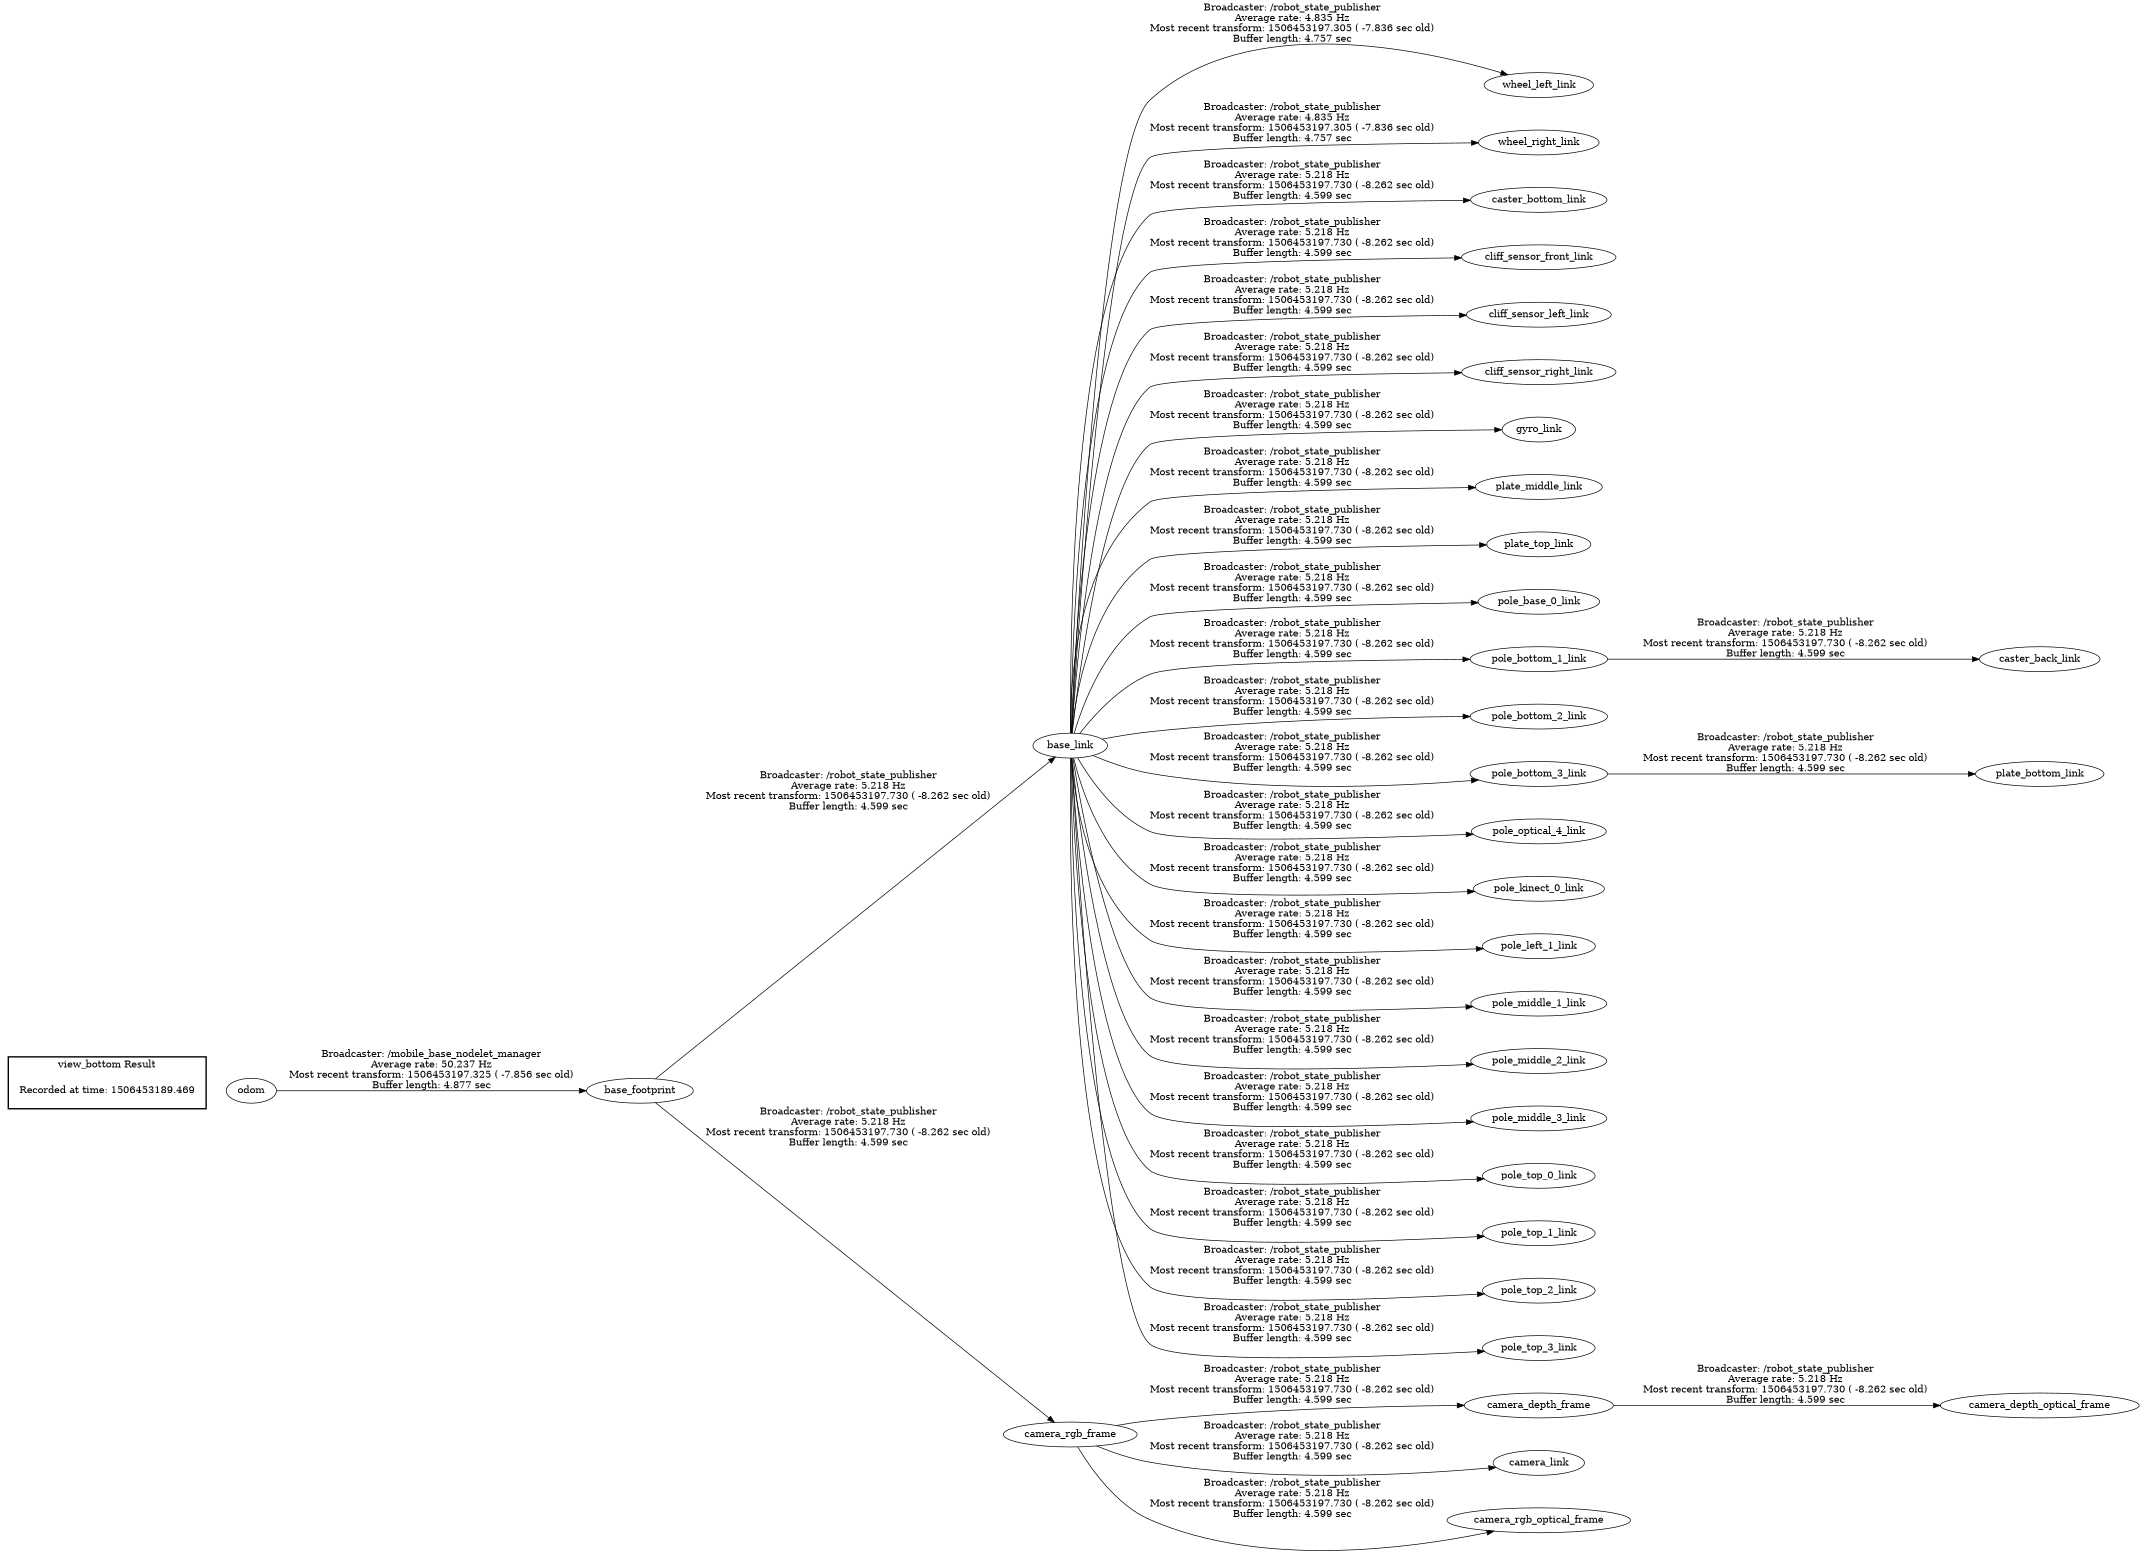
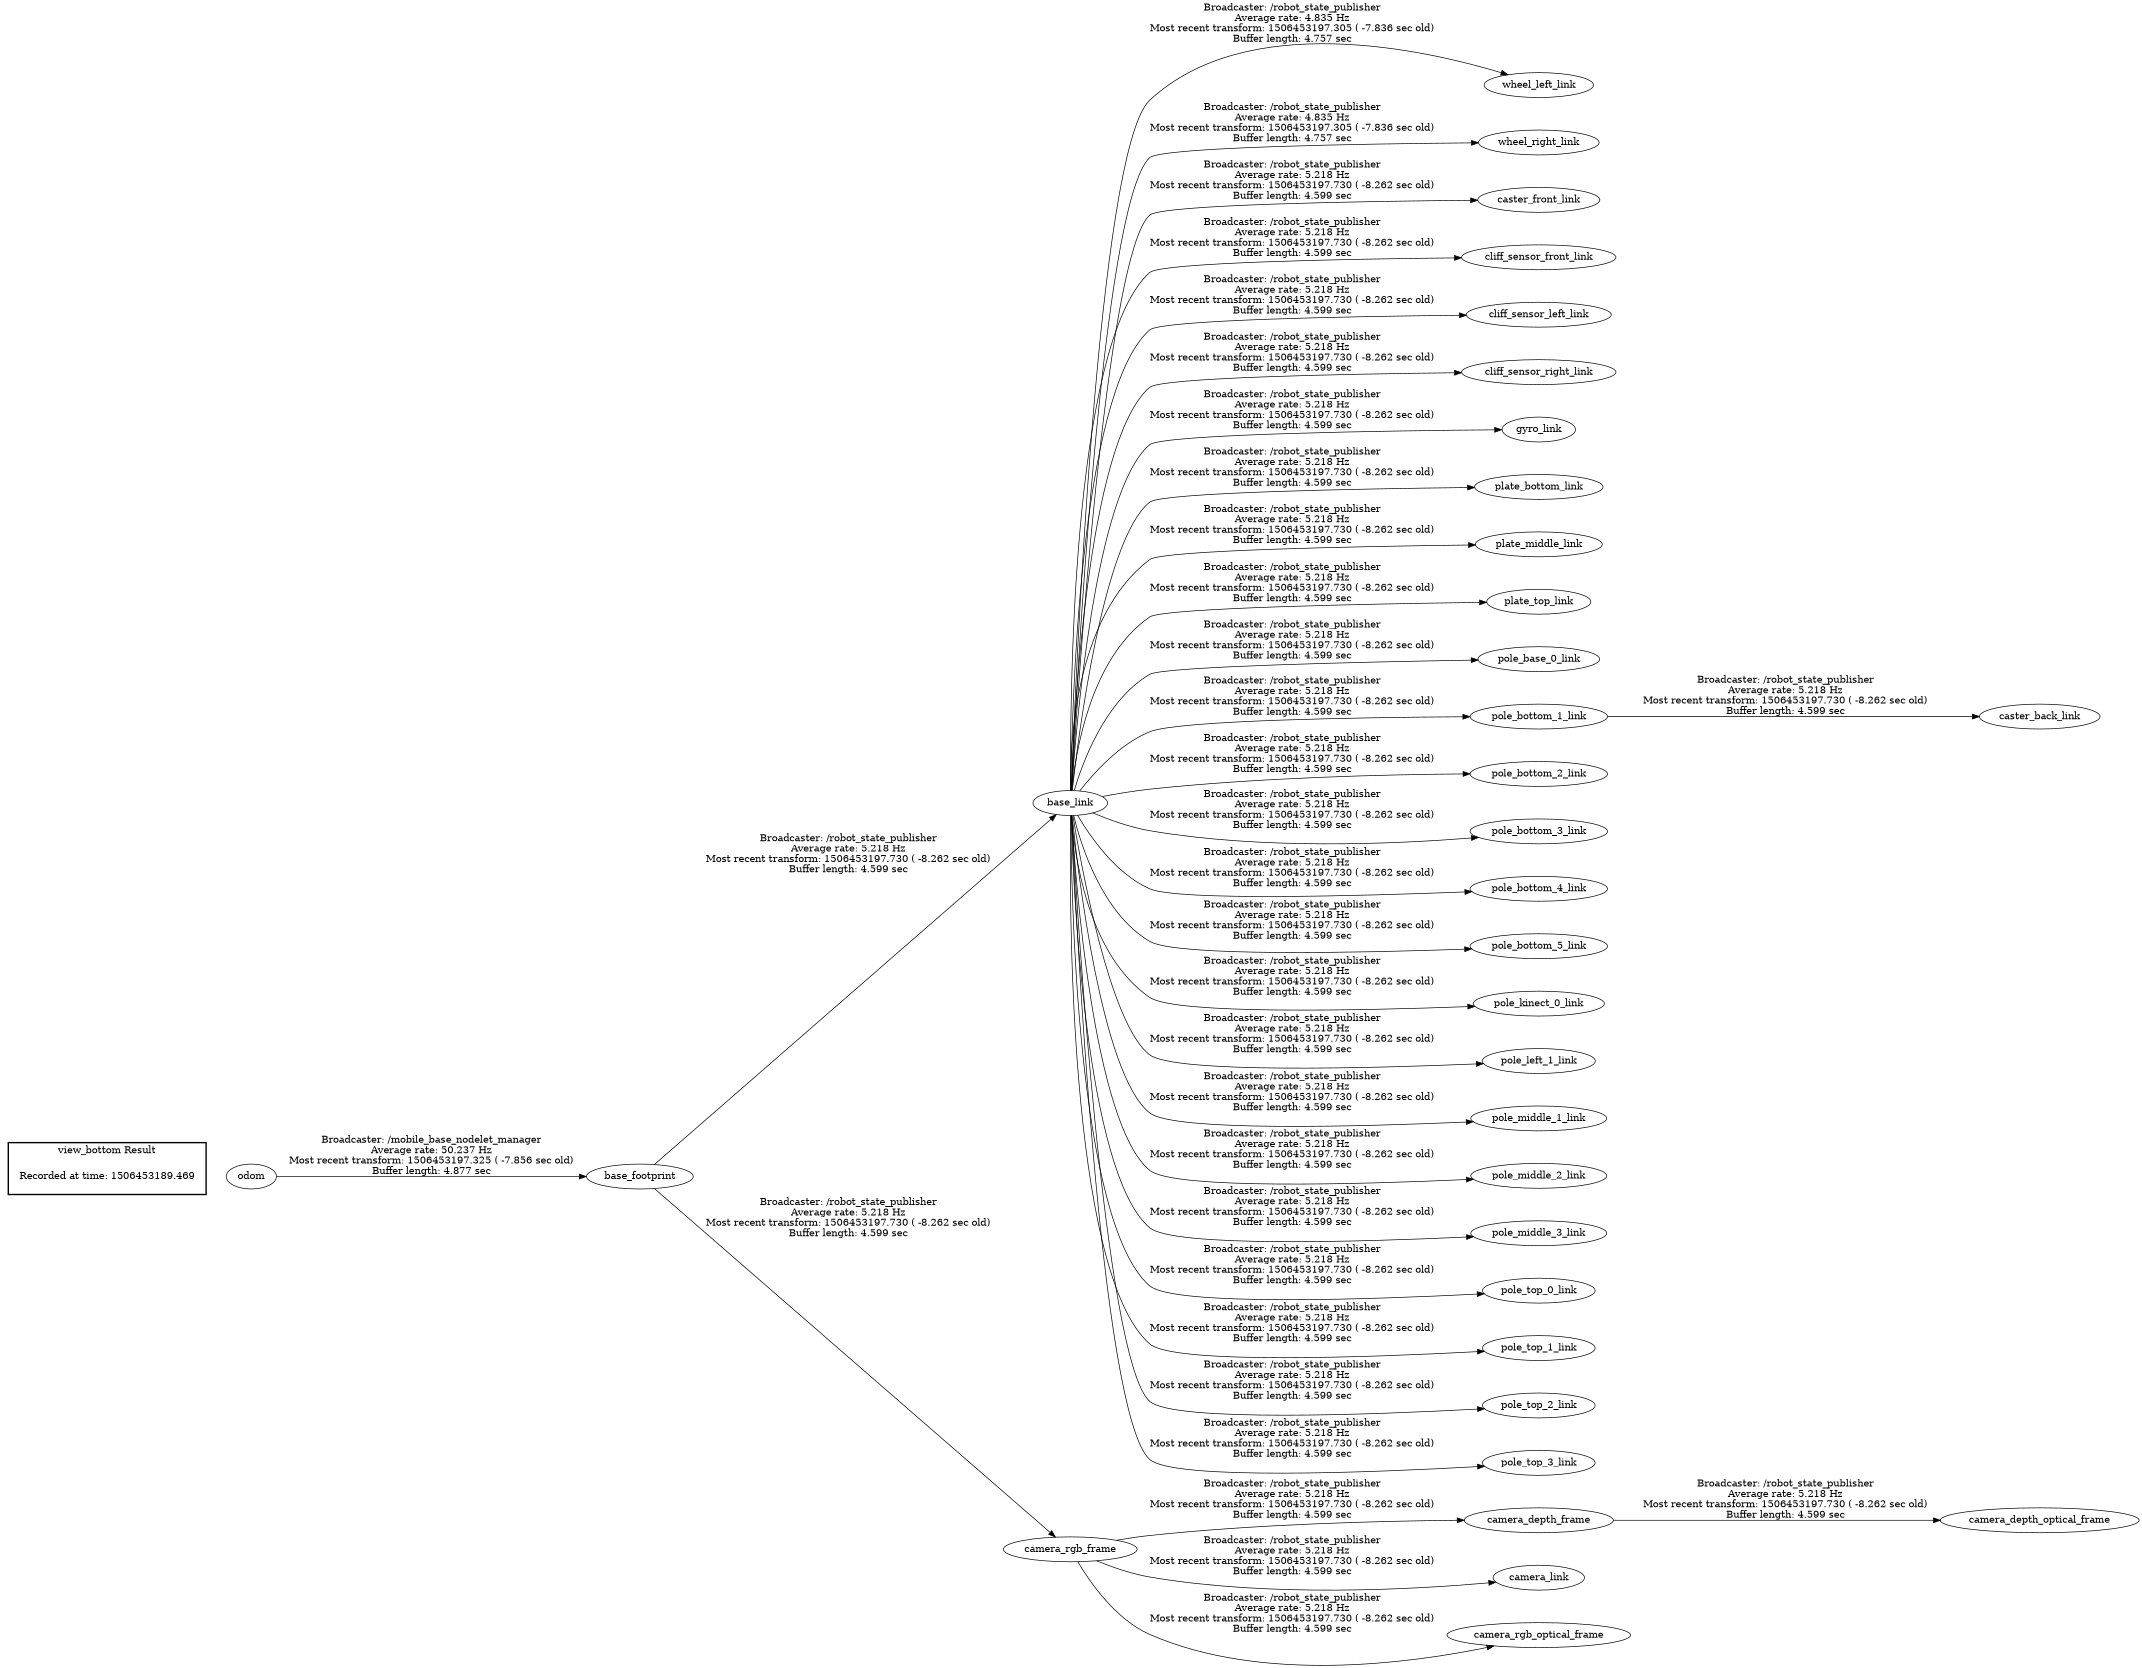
(1539, 200) -> (1539, 200)
(1788, 774) -> (1158, 500)
(1539, 831) -> (1539, 889)
none -> (1539, 946)
